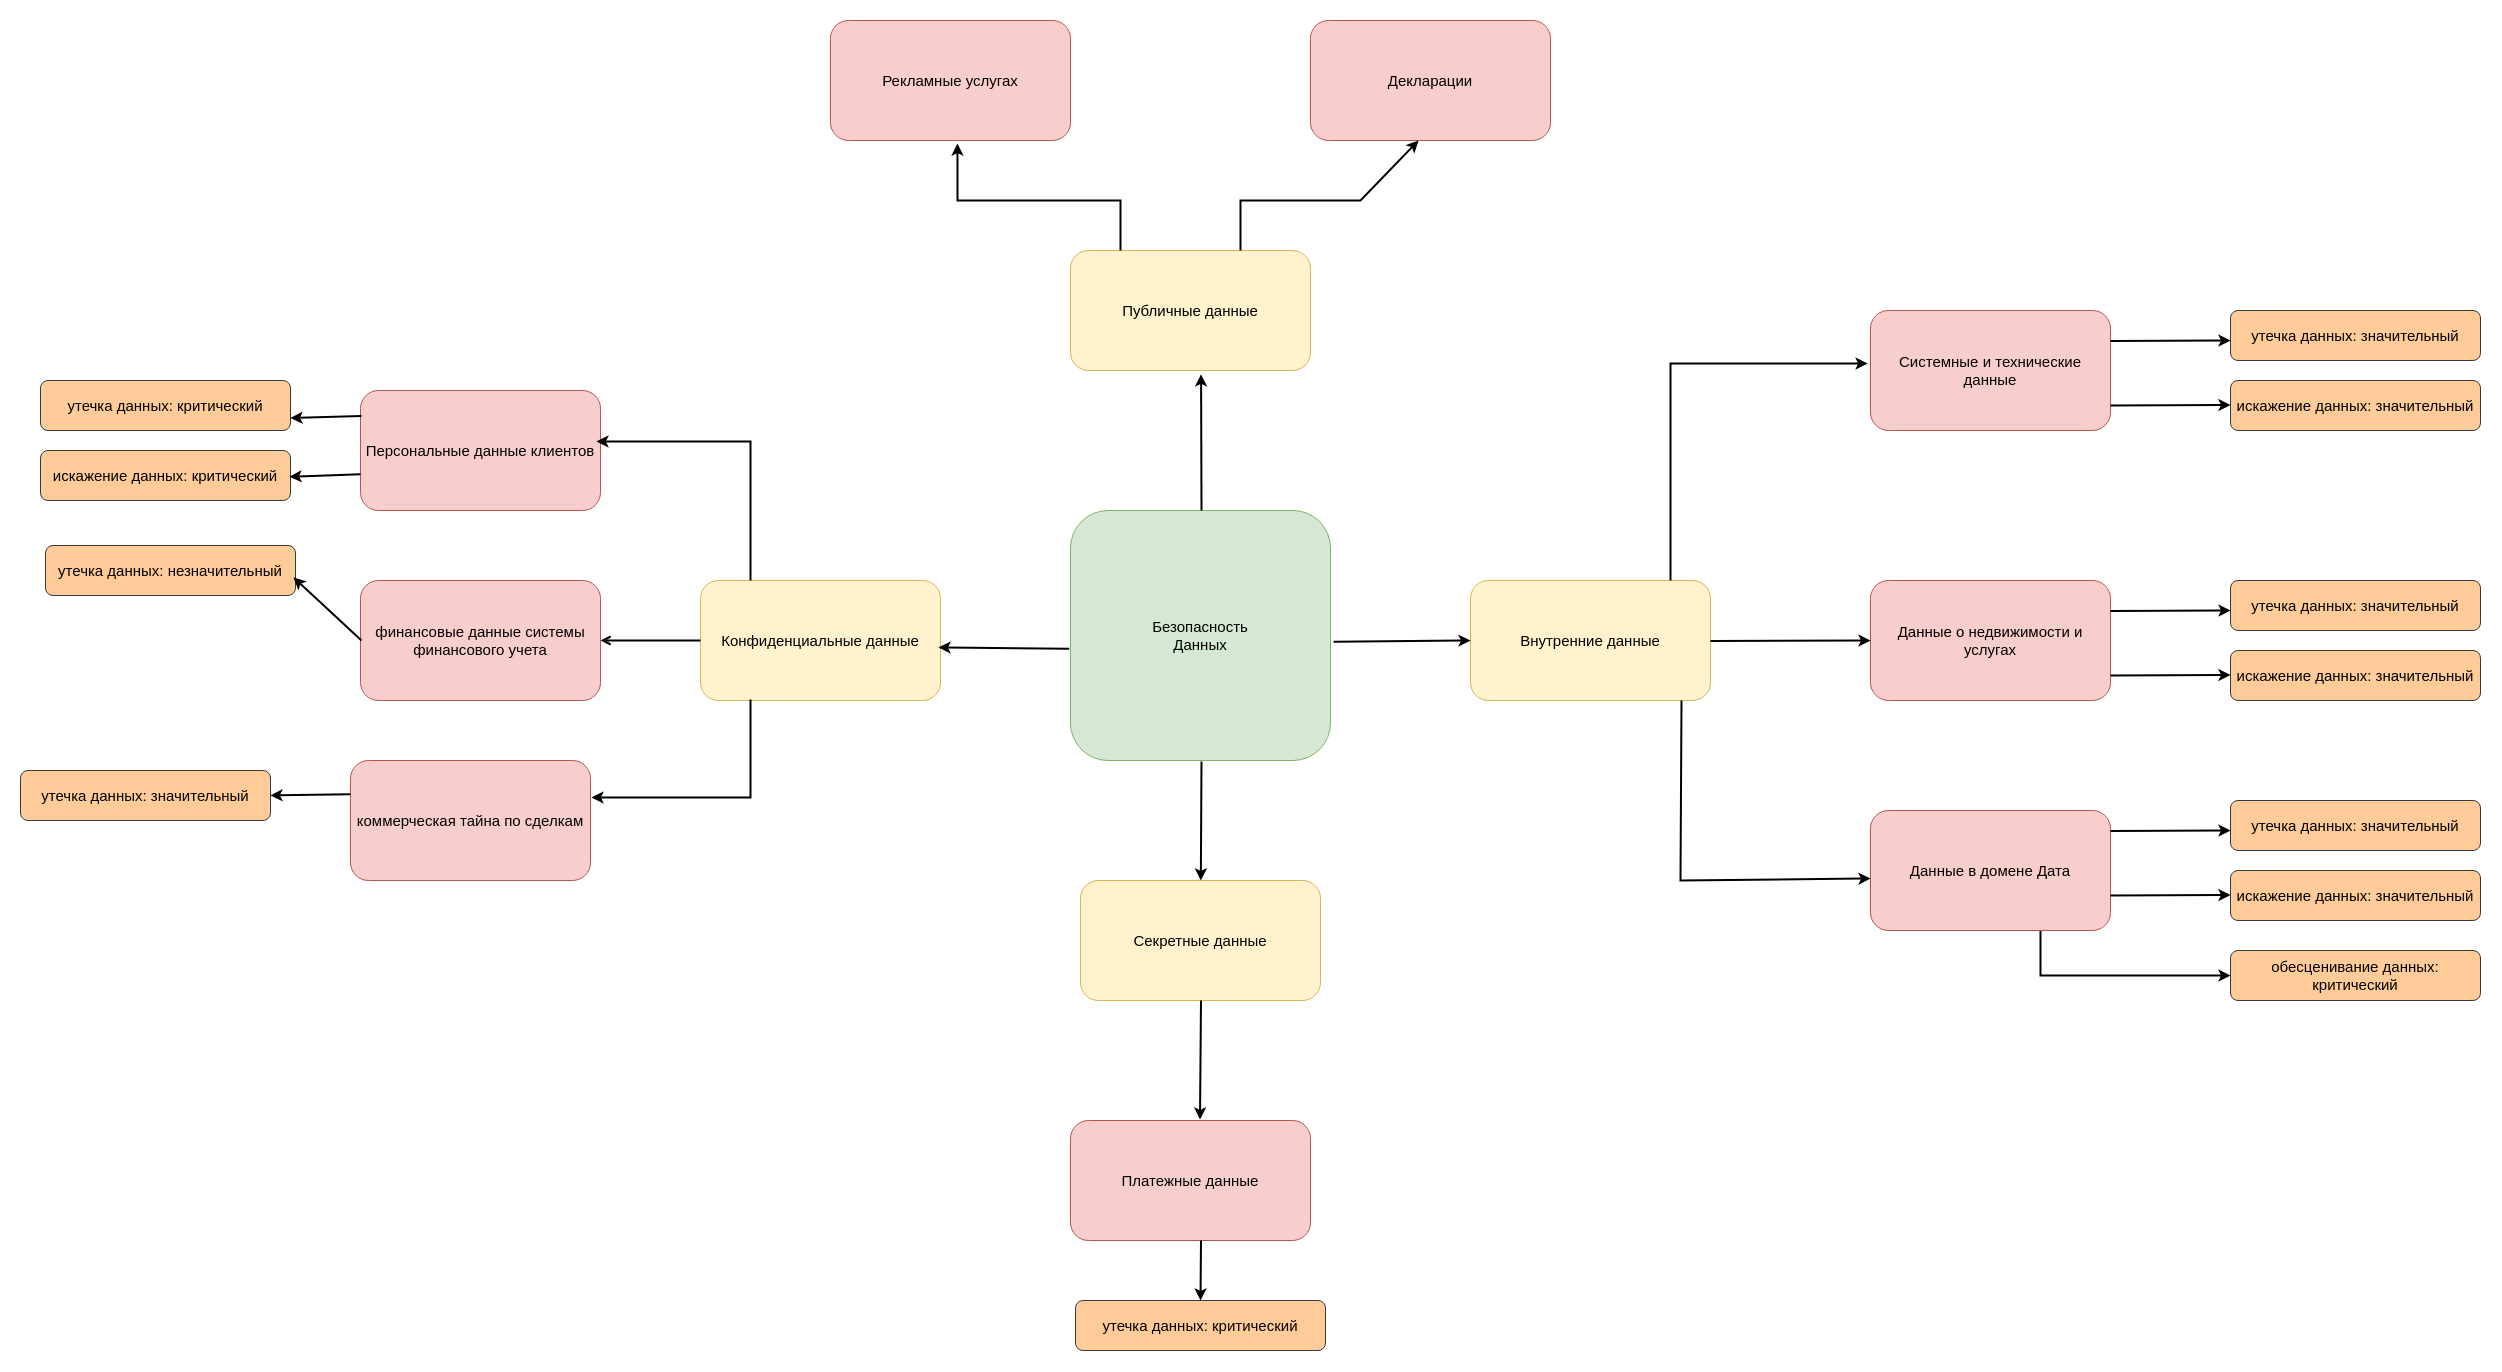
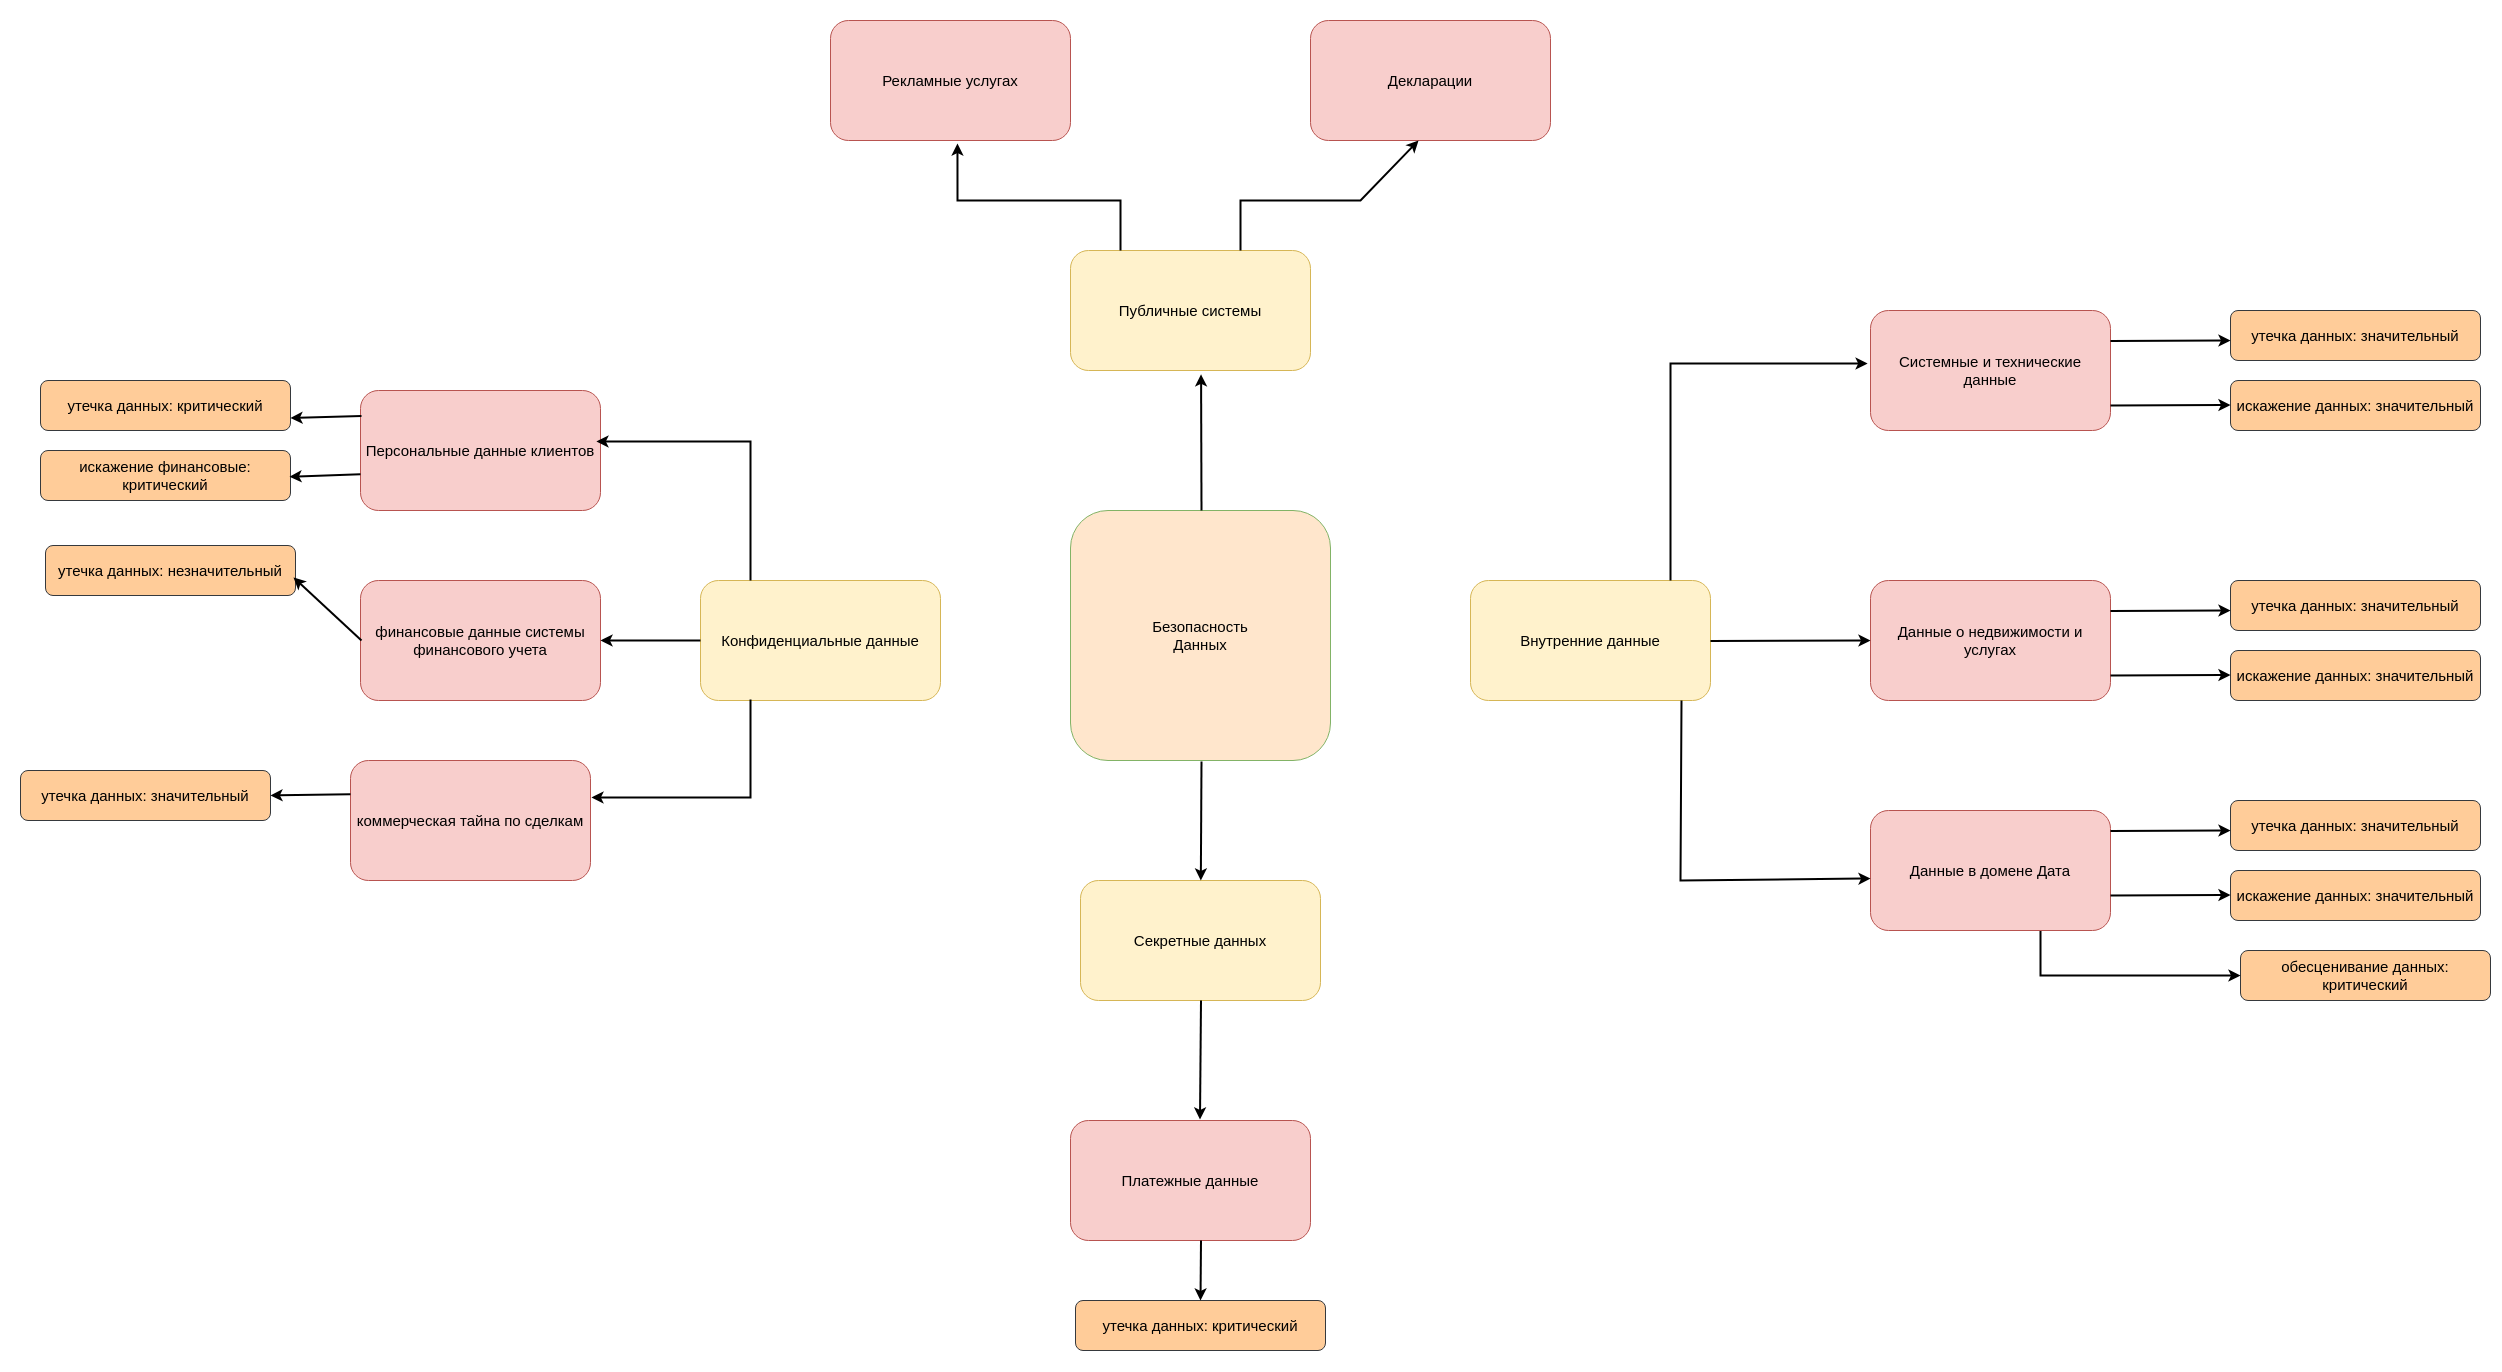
(1191, 311) -> (1191, 311)
(166, 476) -> (166, 476)
(1201, 636) -> (1201, 636)
(609, 641) -> (611, 641)
(1398, 641) -> none
(1008, 648) -> none
(1201, 941) -> (1201, 941)
(2356, 976) -> (2366, 976)
